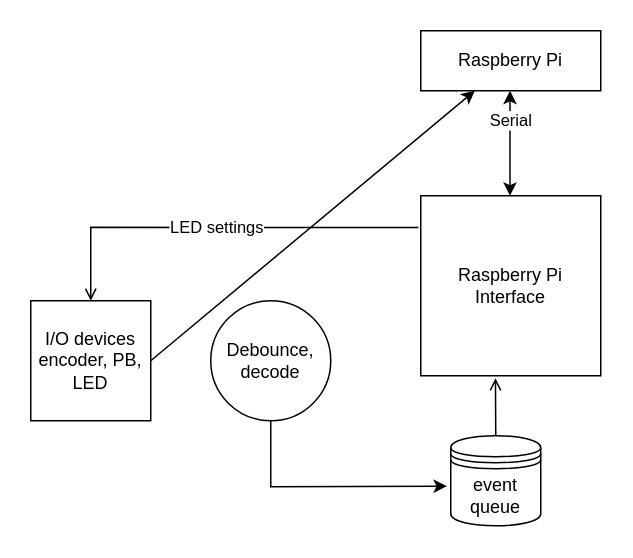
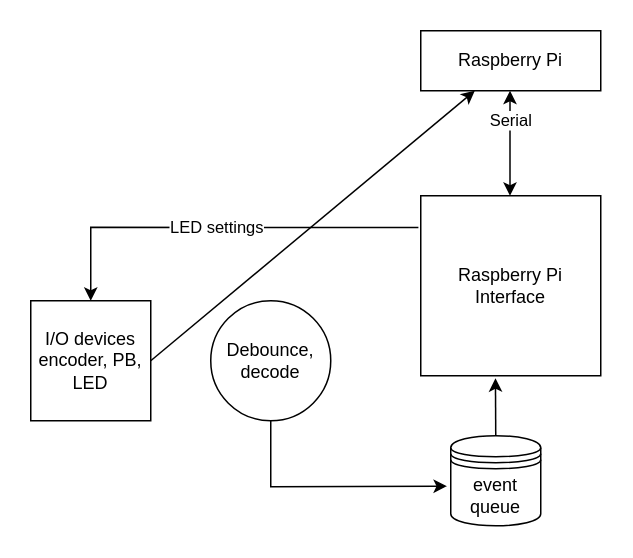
(91, 291) -> (91, 289)
(495, 387) -> (496, 390)
